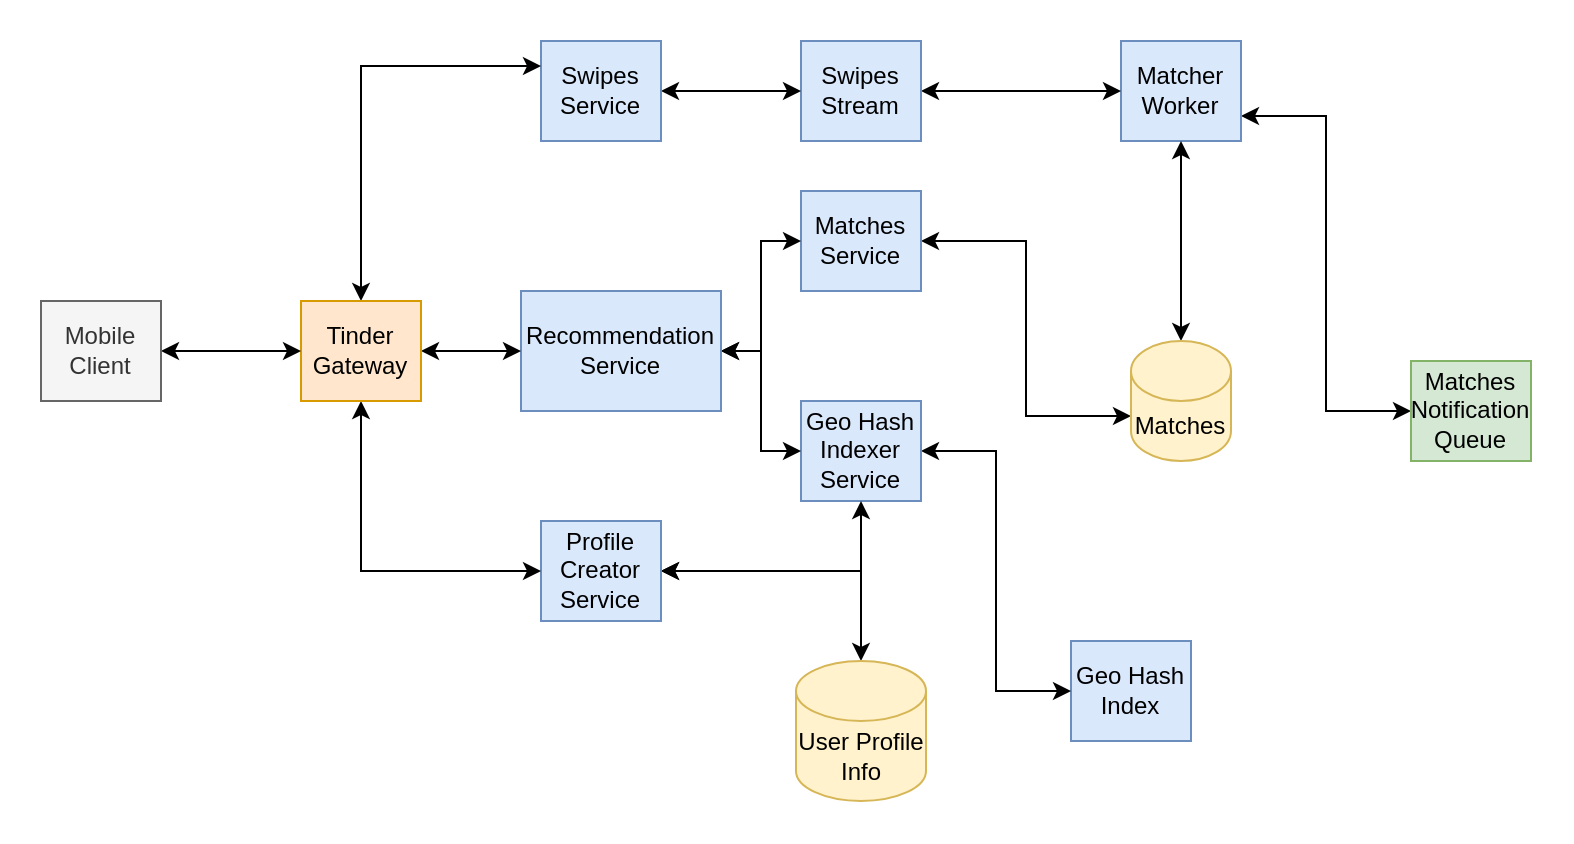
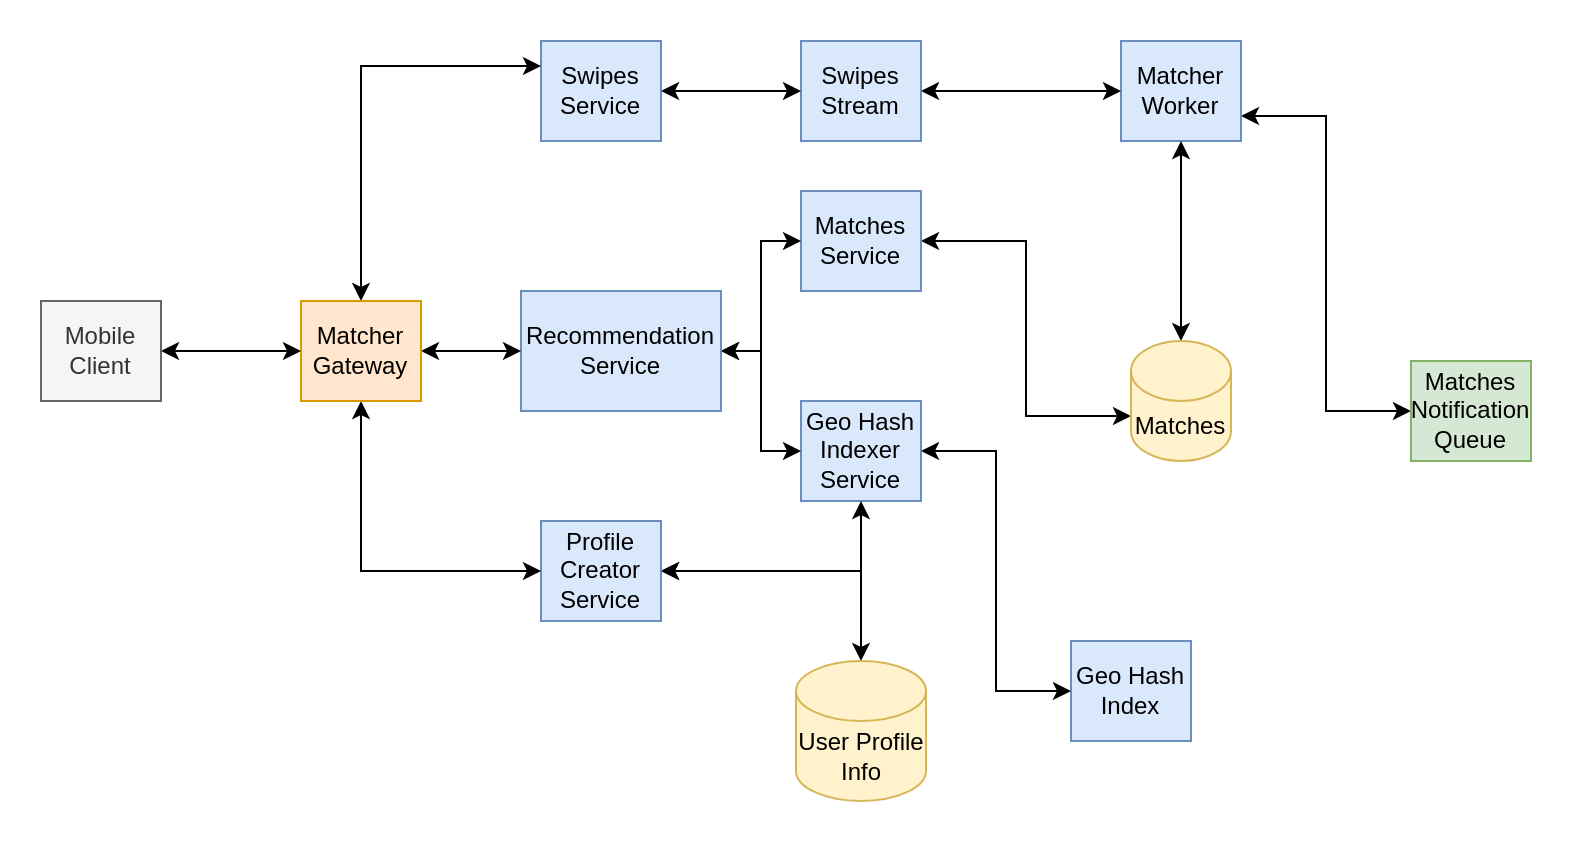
(361, 351) -> (361, 351)
